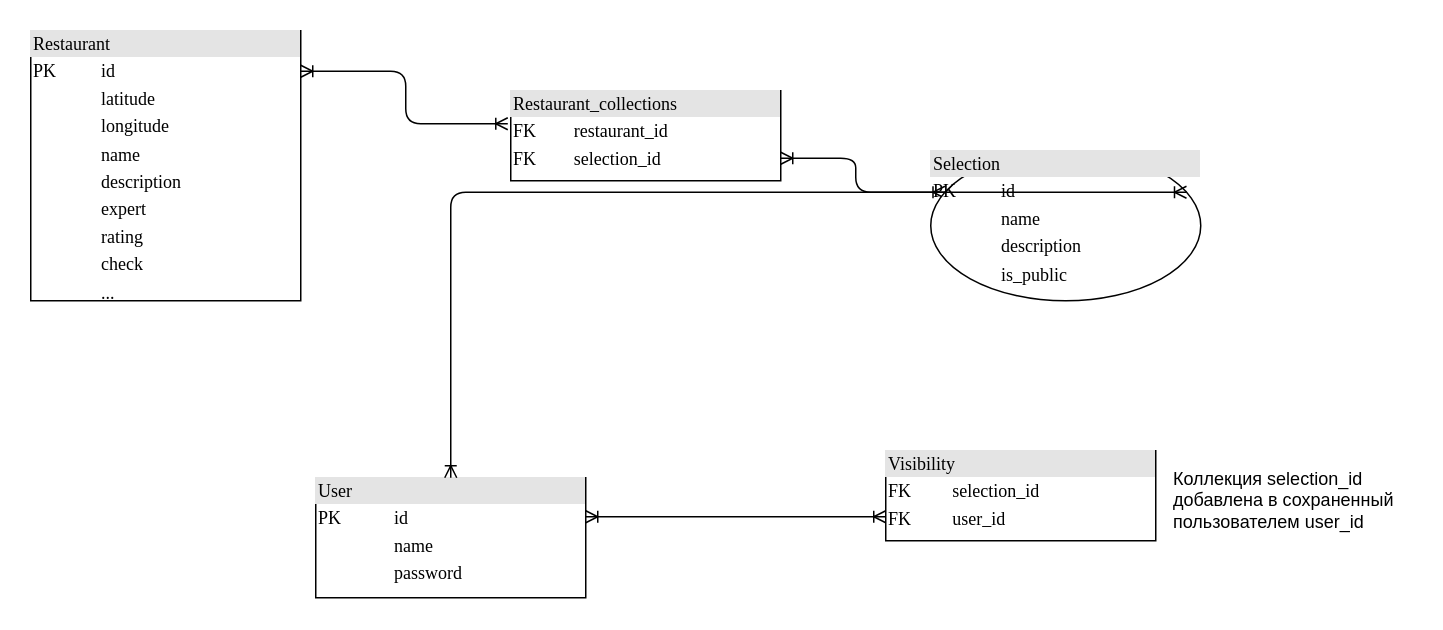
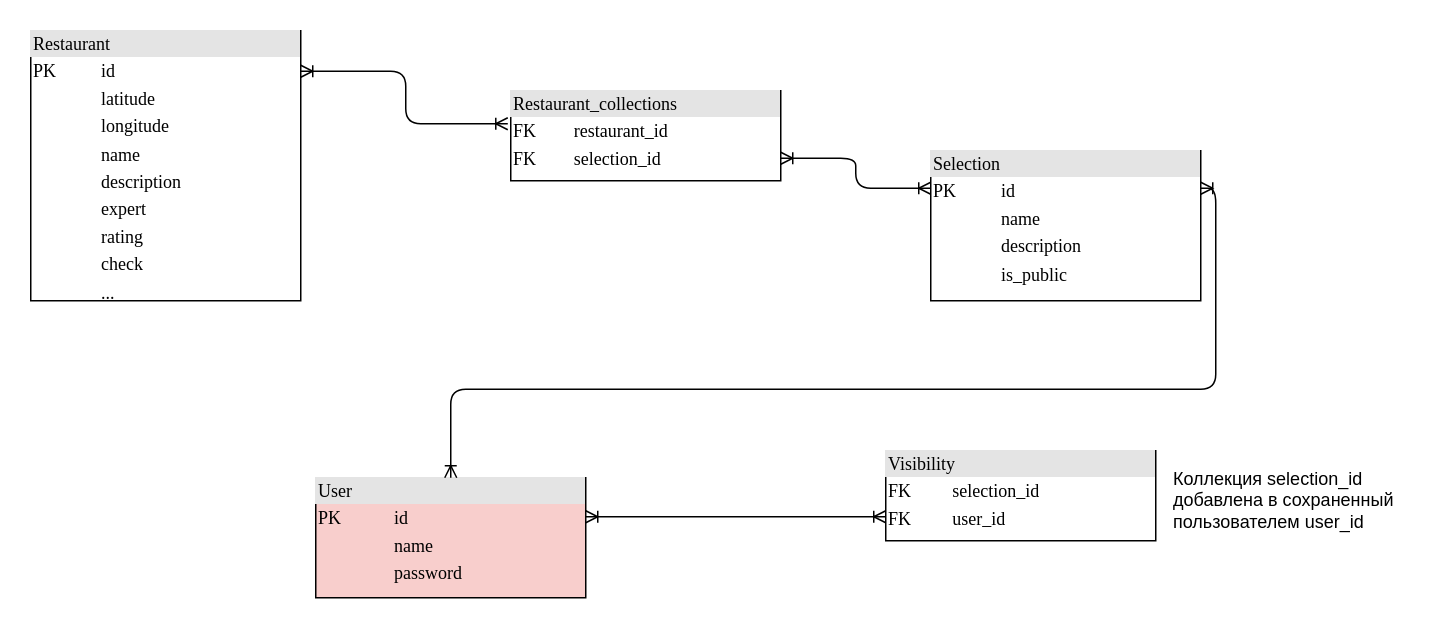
(1066, 226) -> (1066, 226)
(451, 538) -> (451, 538)
